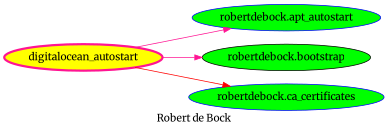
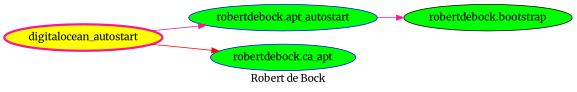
(179, 57) -> (387, 18)
(286, 97) -> (283, 57)
